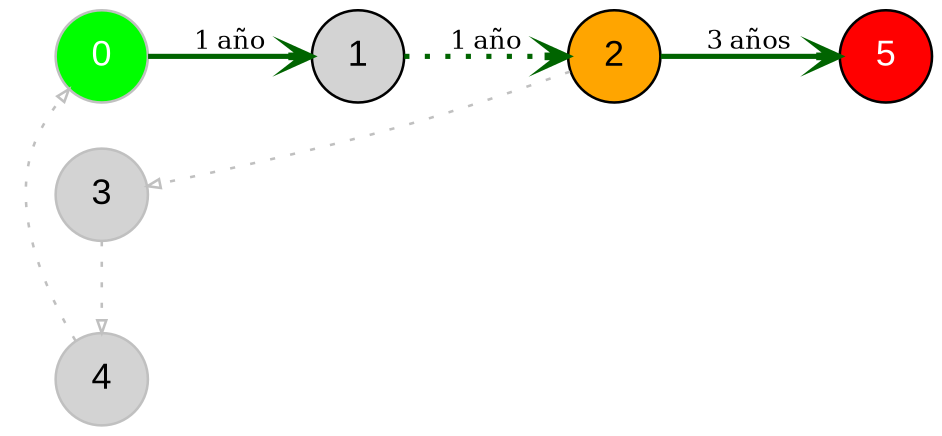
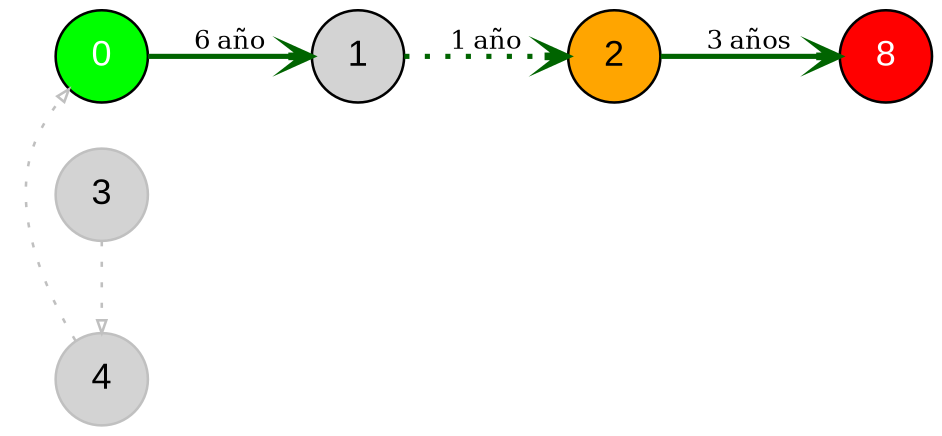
(230, 42) -> (230, 42)
(102, 56) -> (102, 56)
(886, 56) -> (886, 56)
(367, 136) -> none
